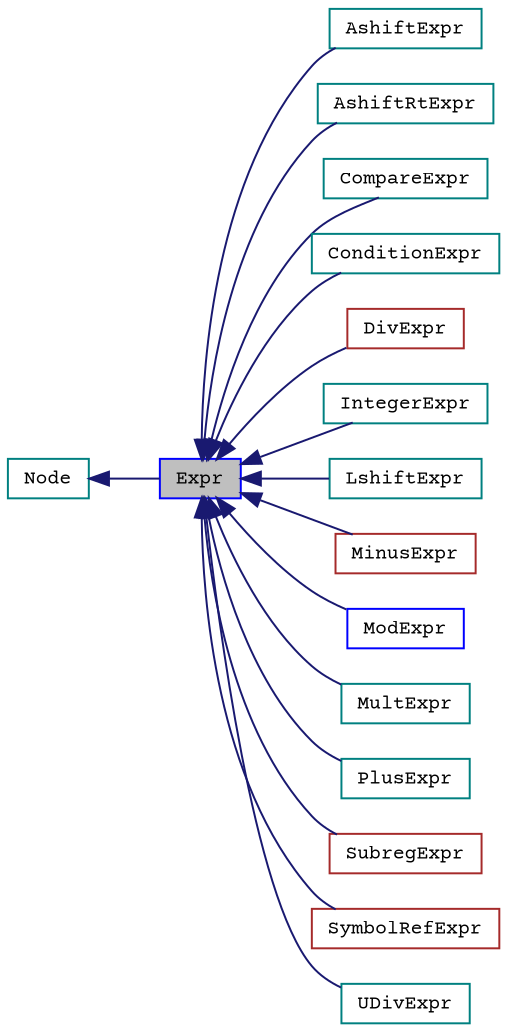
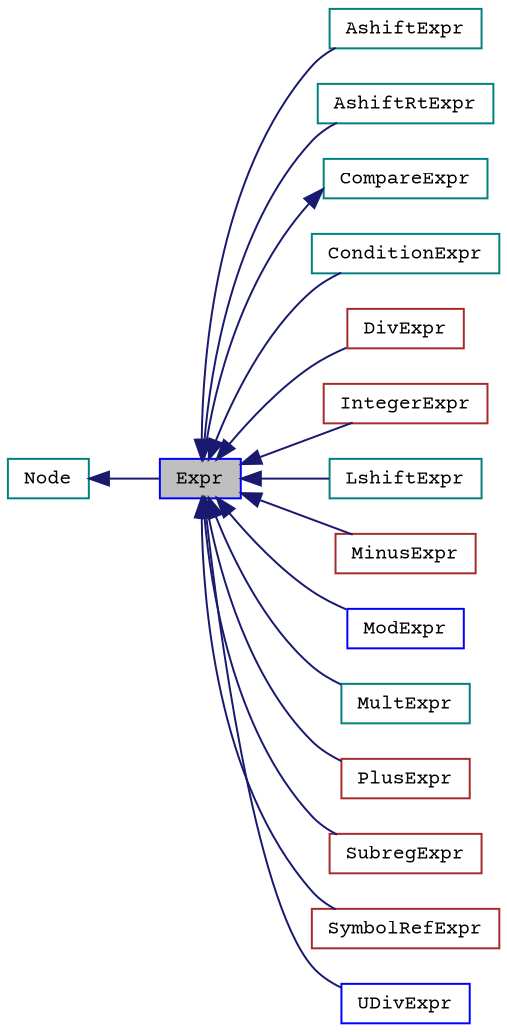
(266, 296) -> (238, 324)
(406, 404) -> (406, 404)
(406, 779) -> (406, 779)
(406, 1004) -> (406, 1004)
